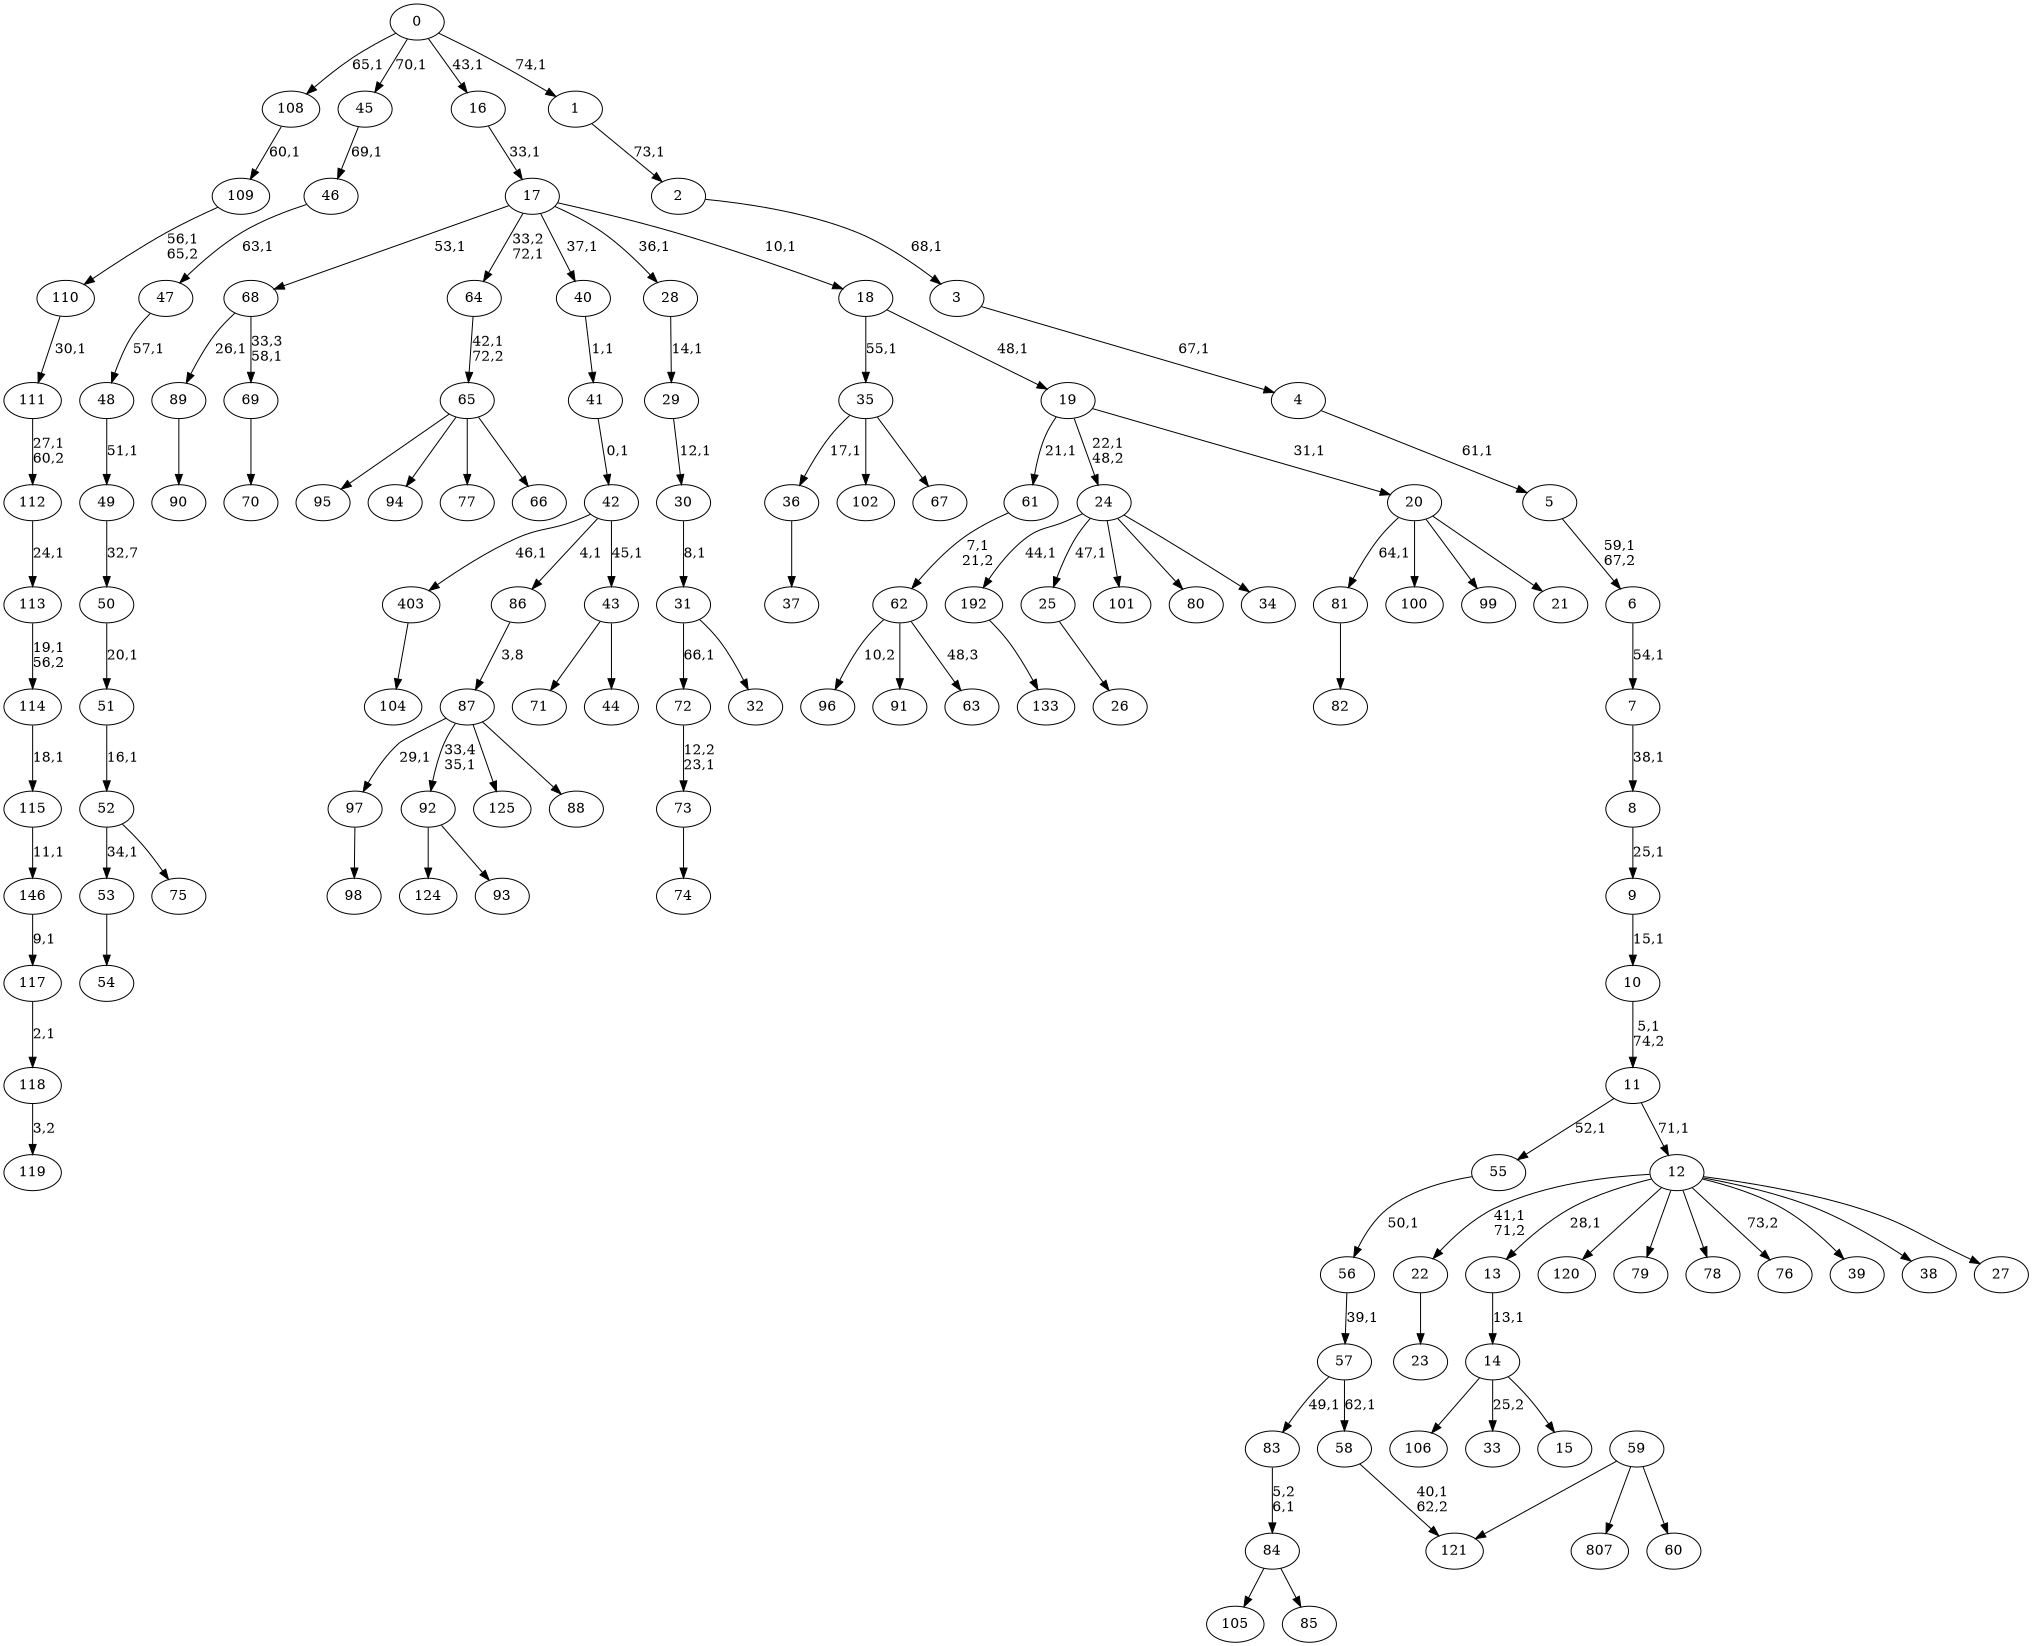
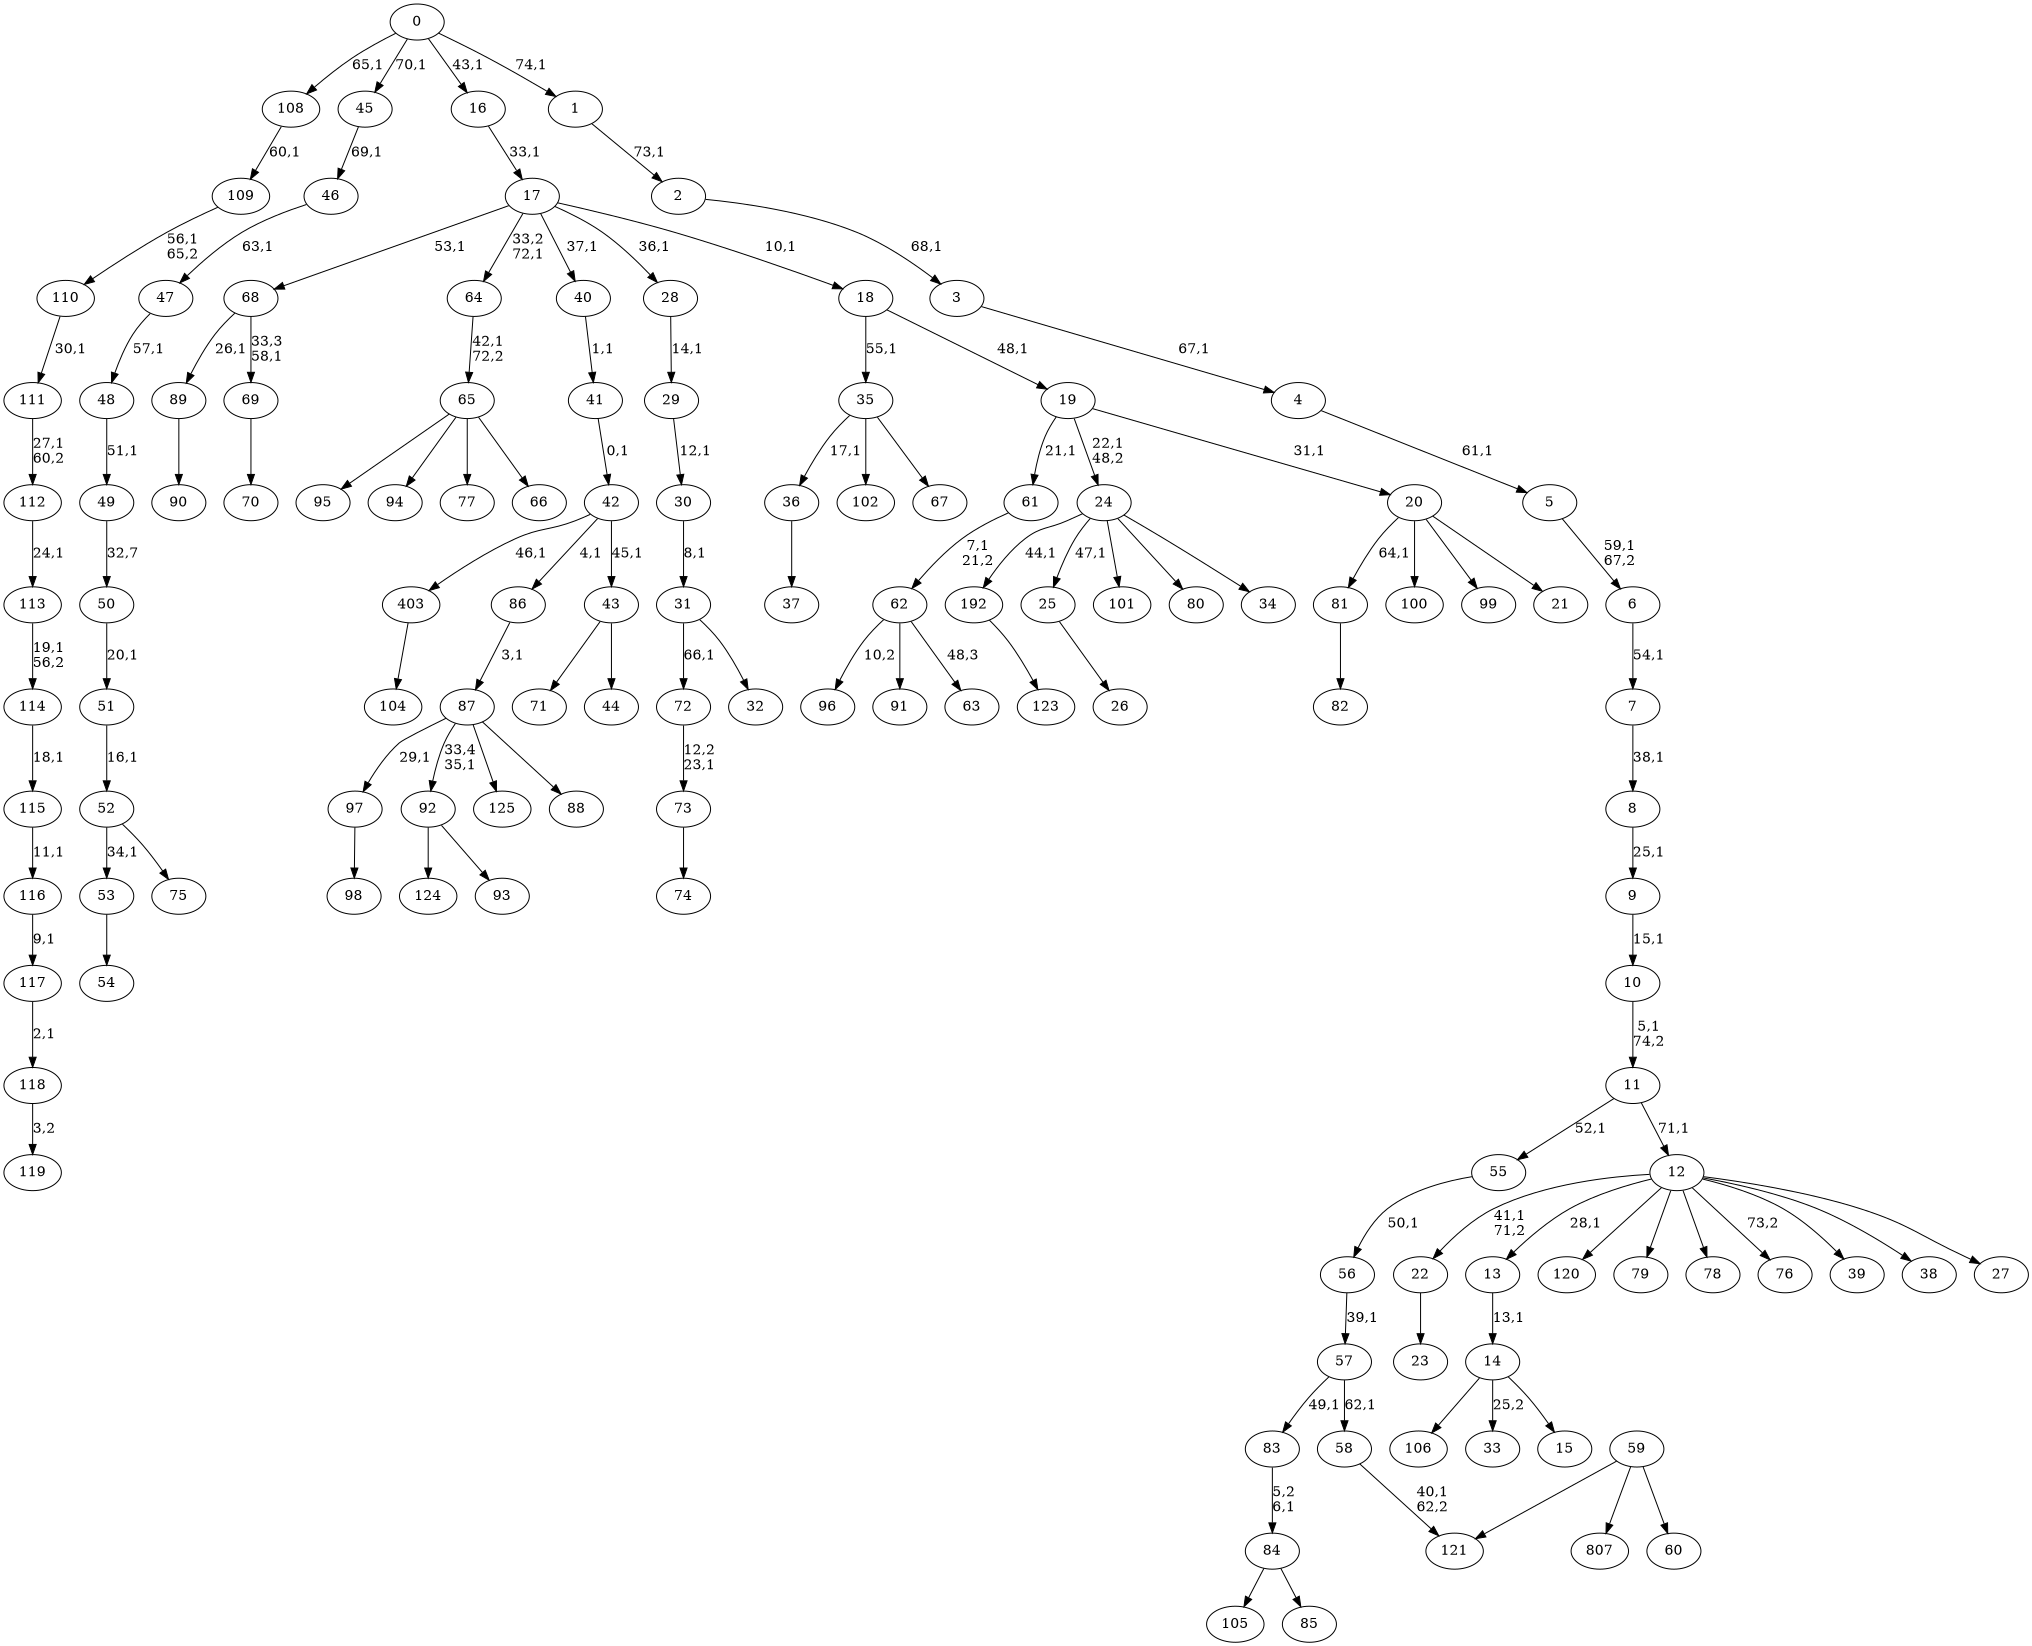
(513, 656) -> (513, 656)
(1046, 707) -> (1046, 707)
(33, 896) -> (33, 896)
